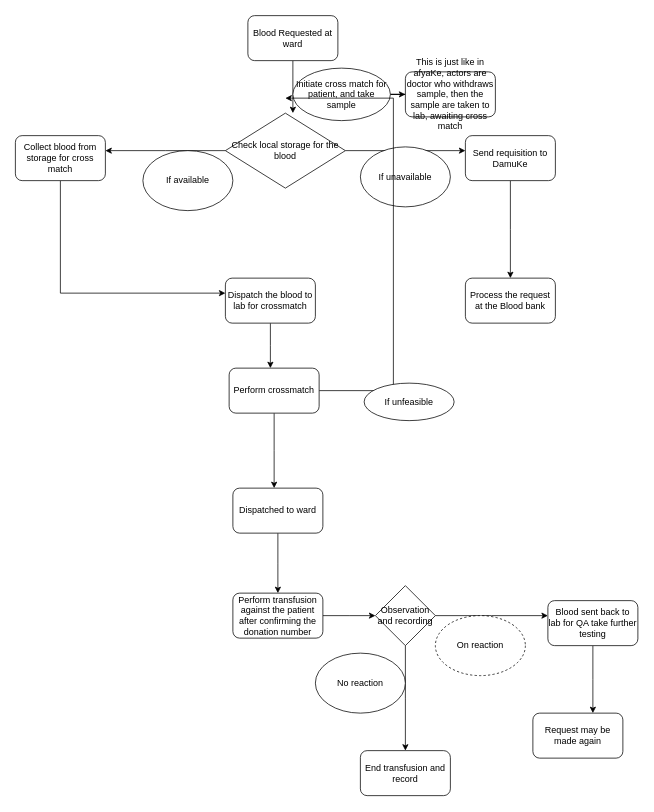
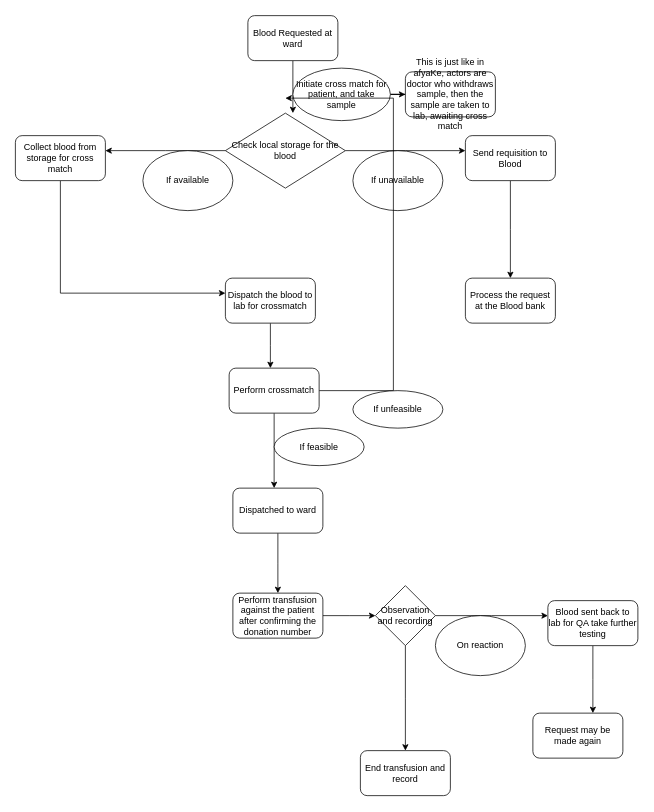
(510, 158) -> (510, 158)
(405, 177) -> (398, 180)
(409, 402) -> (398, 409)
none -> (319, 447)
(480, 645) -> (480, 645)
(360, 683) -> none
